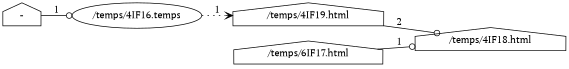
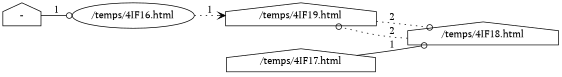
(137, 16) -> (133, 16)
(409, 29) -> (402, 24)
none -> (374, 35)
(308, 54) -> (301, 62)
